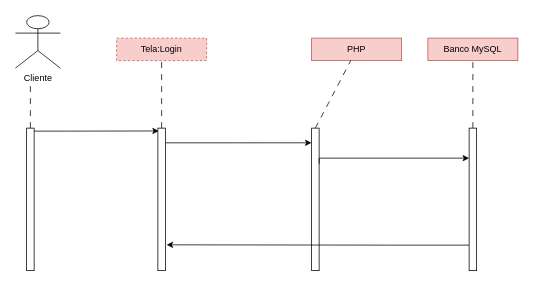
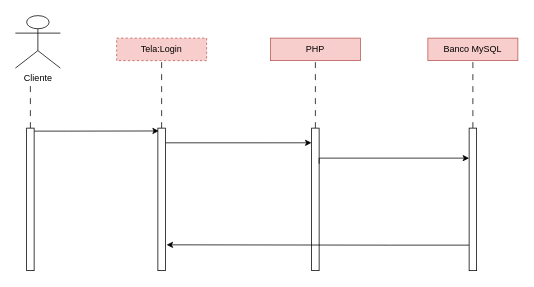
(357, 49) -> (315, 49)
